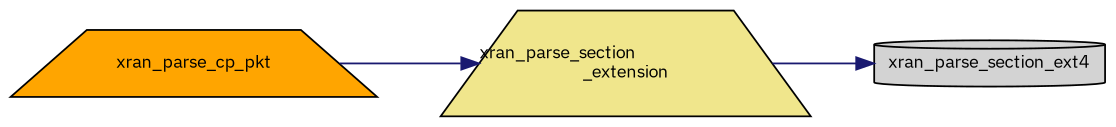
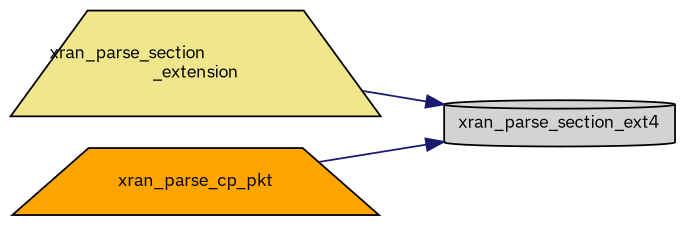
(400, 63) -> (373, 153)
